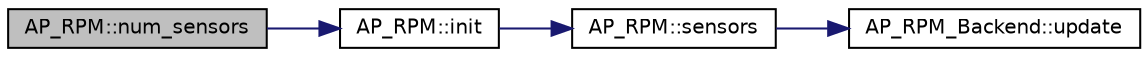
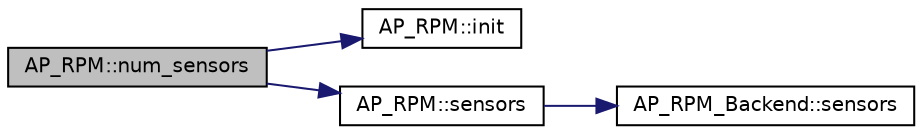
(525, 29) -> (293, 87)
(995, 29) -> (766, 106)
